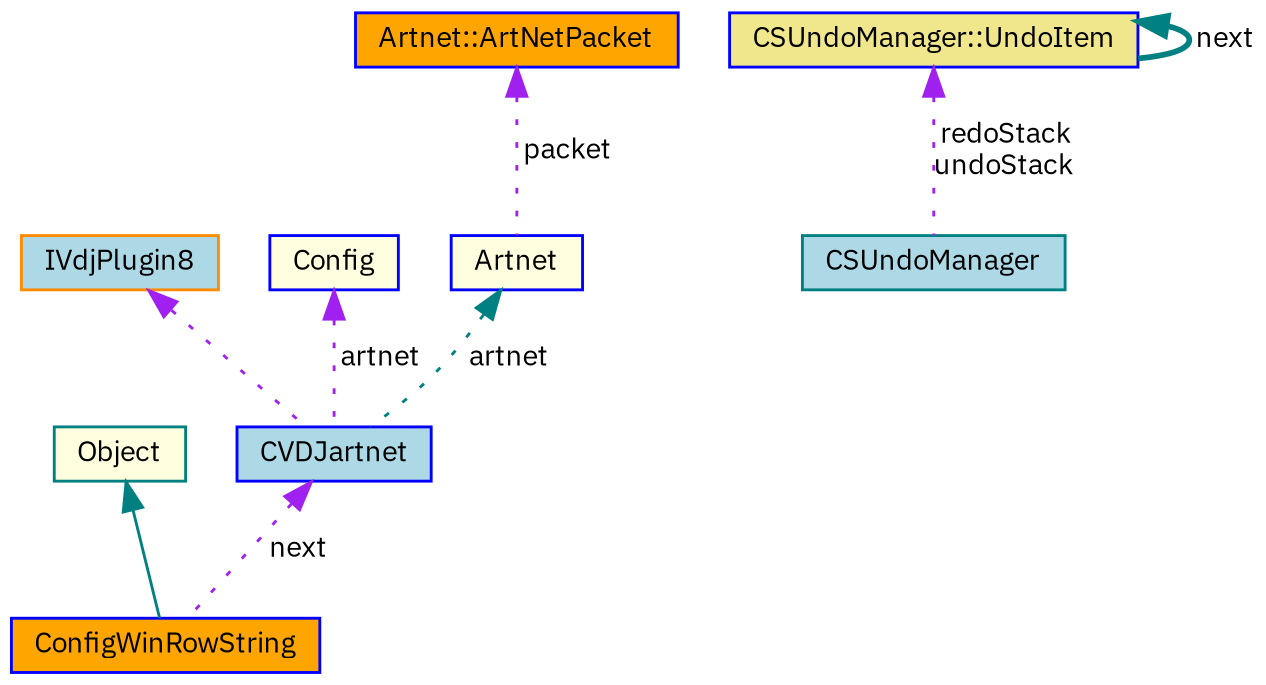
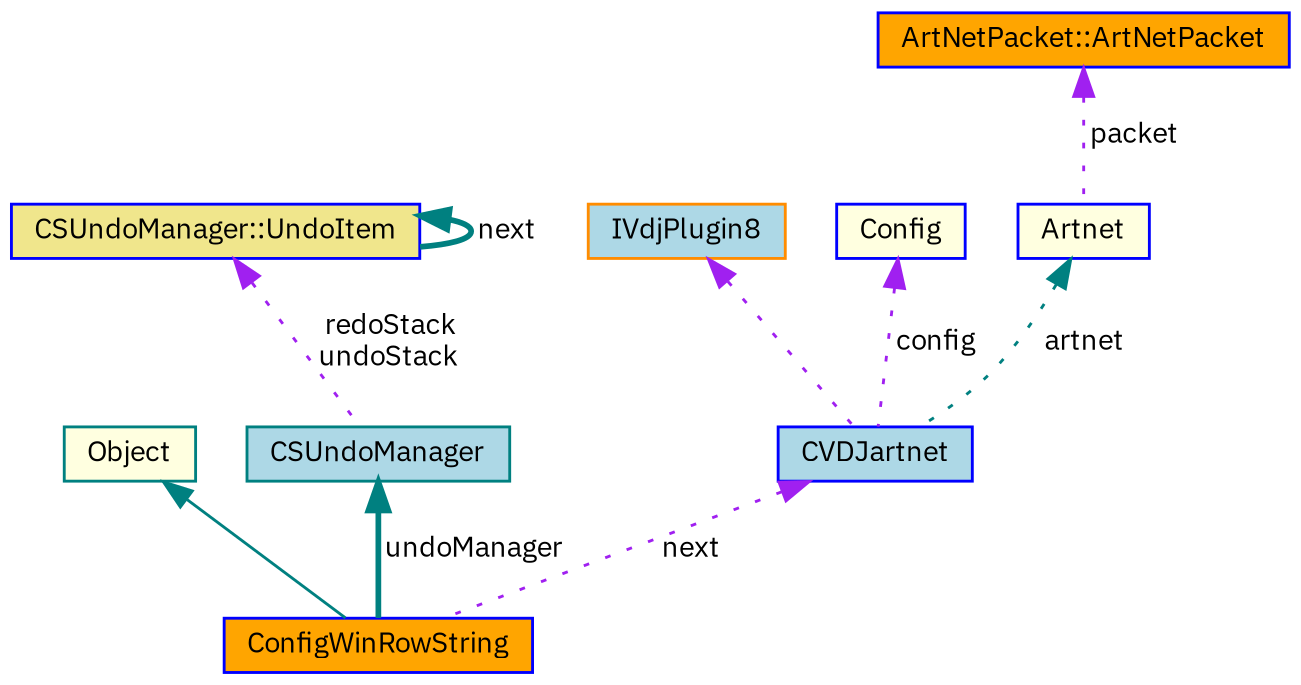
(517, 40) -> (1084, 40)
(378, 358) -> (934, 343)
none -> (378, 564)
